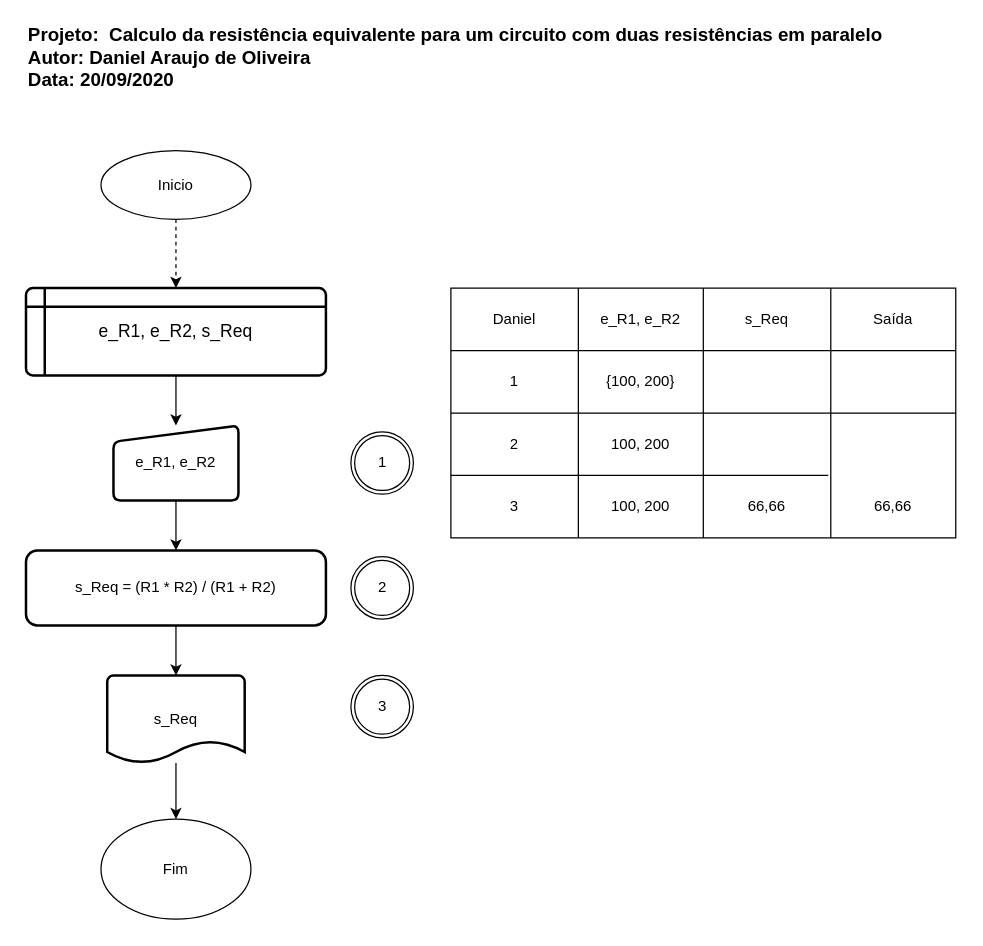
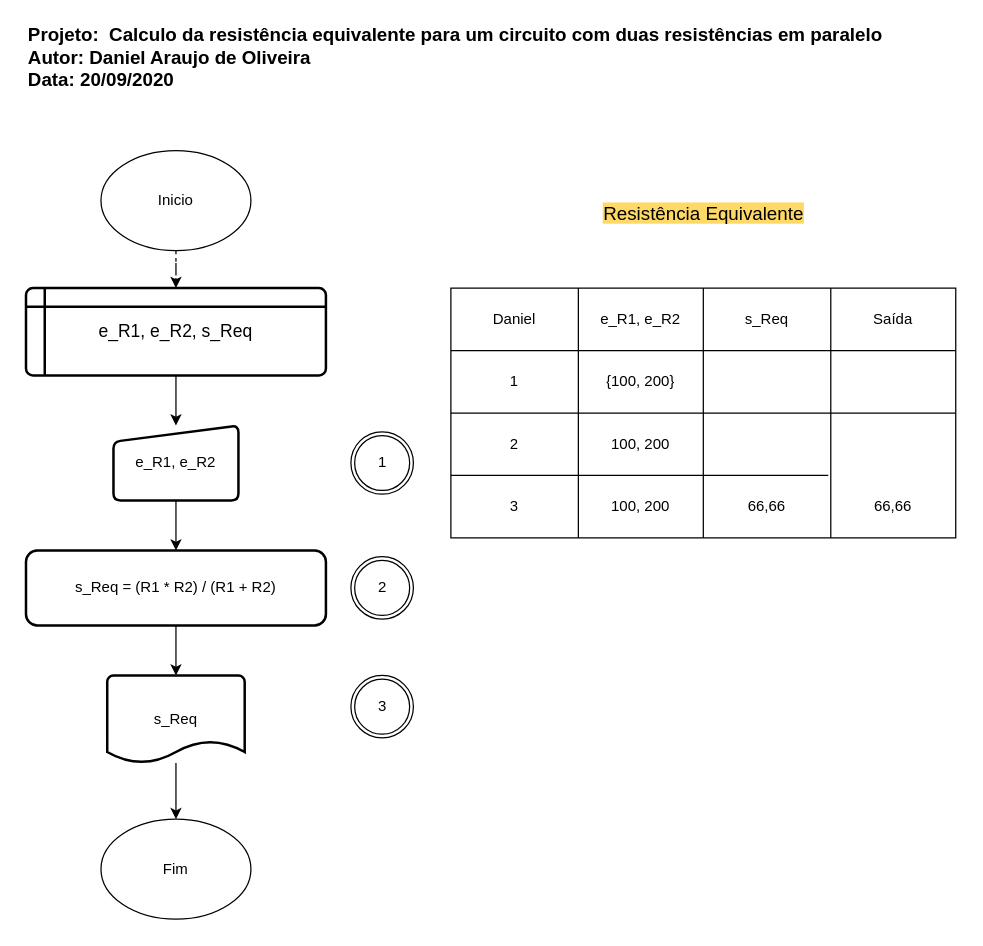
(176, 185) -> (176, 201)
none -> (703, 213)
